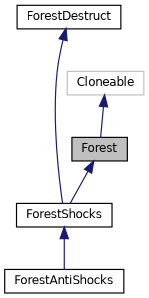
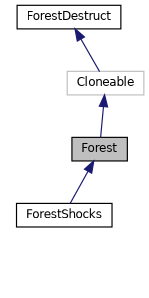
(55, 122) -> (90, 55)
(64, 281) -> none
